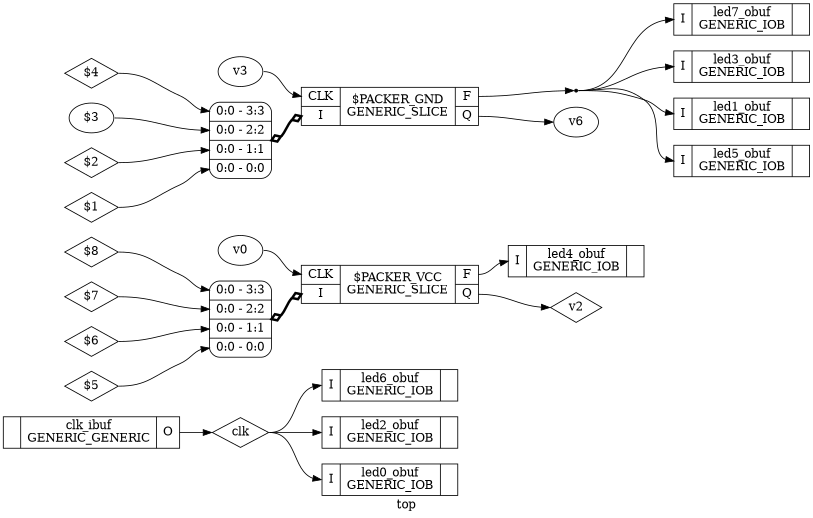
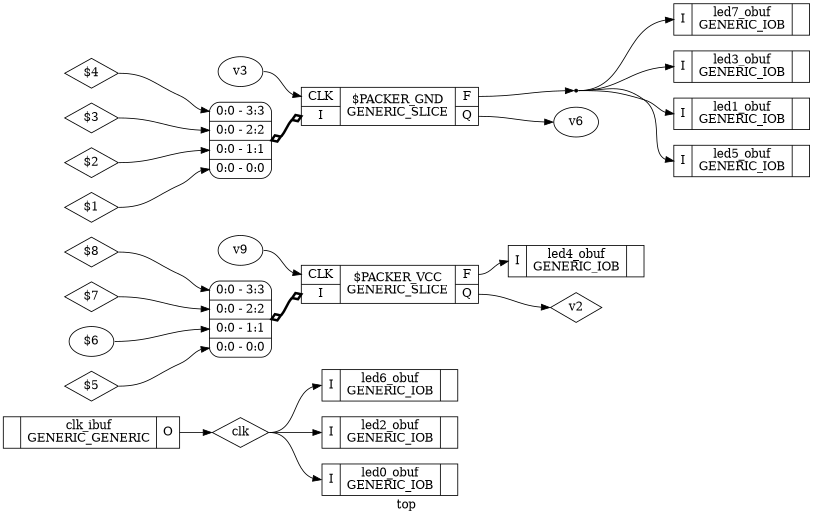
(91, 118) -> (91, 118)
(240, 250) -> (240, 250)
(91, 341) -> (91, 341)
